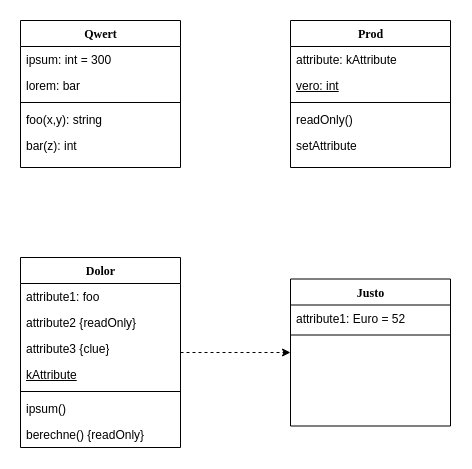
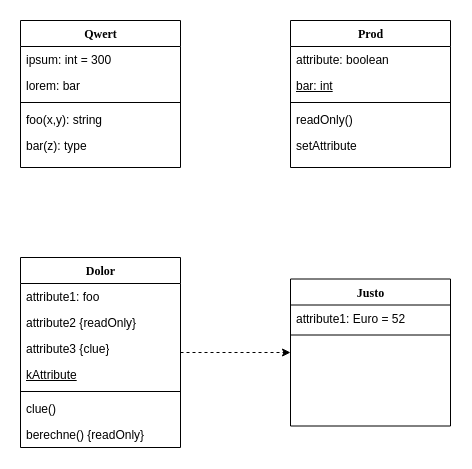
(361, 61) -> (351, 61)
(322, 87) -> (319, 87)
(59, 147) -> (64, 147)
(48, 410) -> (45, 410)
